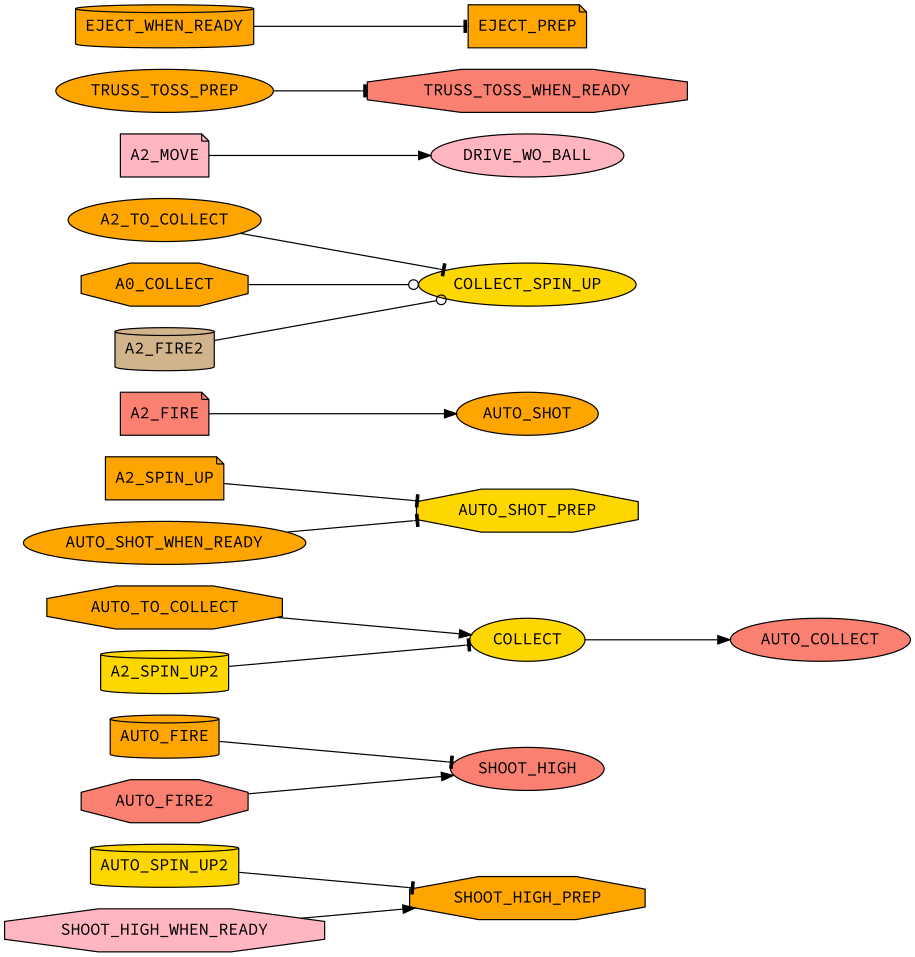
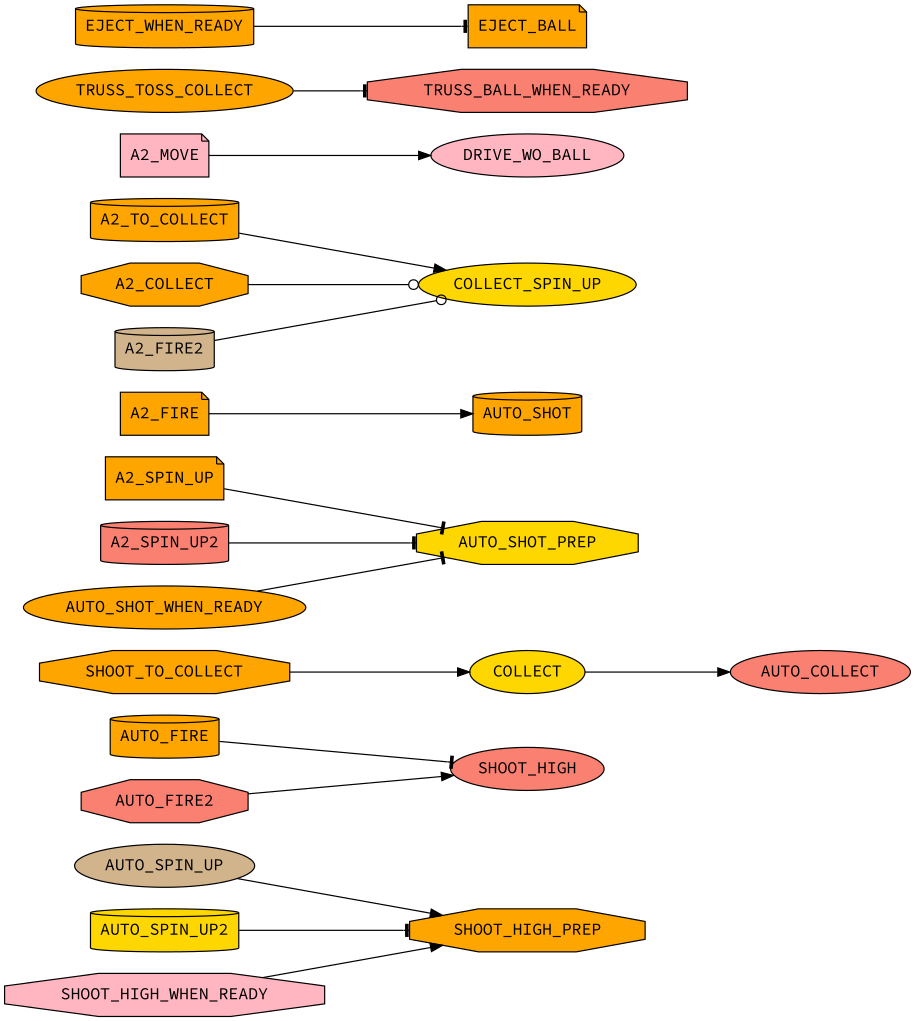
(527, 26) -> (527, 26)
(165, 91) -> (165, 91)
(527, 91) -> (527, 91)
(165, 220) -> (165, 220)
(340, 251) -> (337, 251)
(165, 285) -> (165, 285)
(165, 414) -> (165, 414)
(527, 414) -> (527, 414)
(165, 607) -> (165, 672)
(347, 656) -> (320, 543)
(165, 672) -> (165, 543)
none -> (165, 866)
